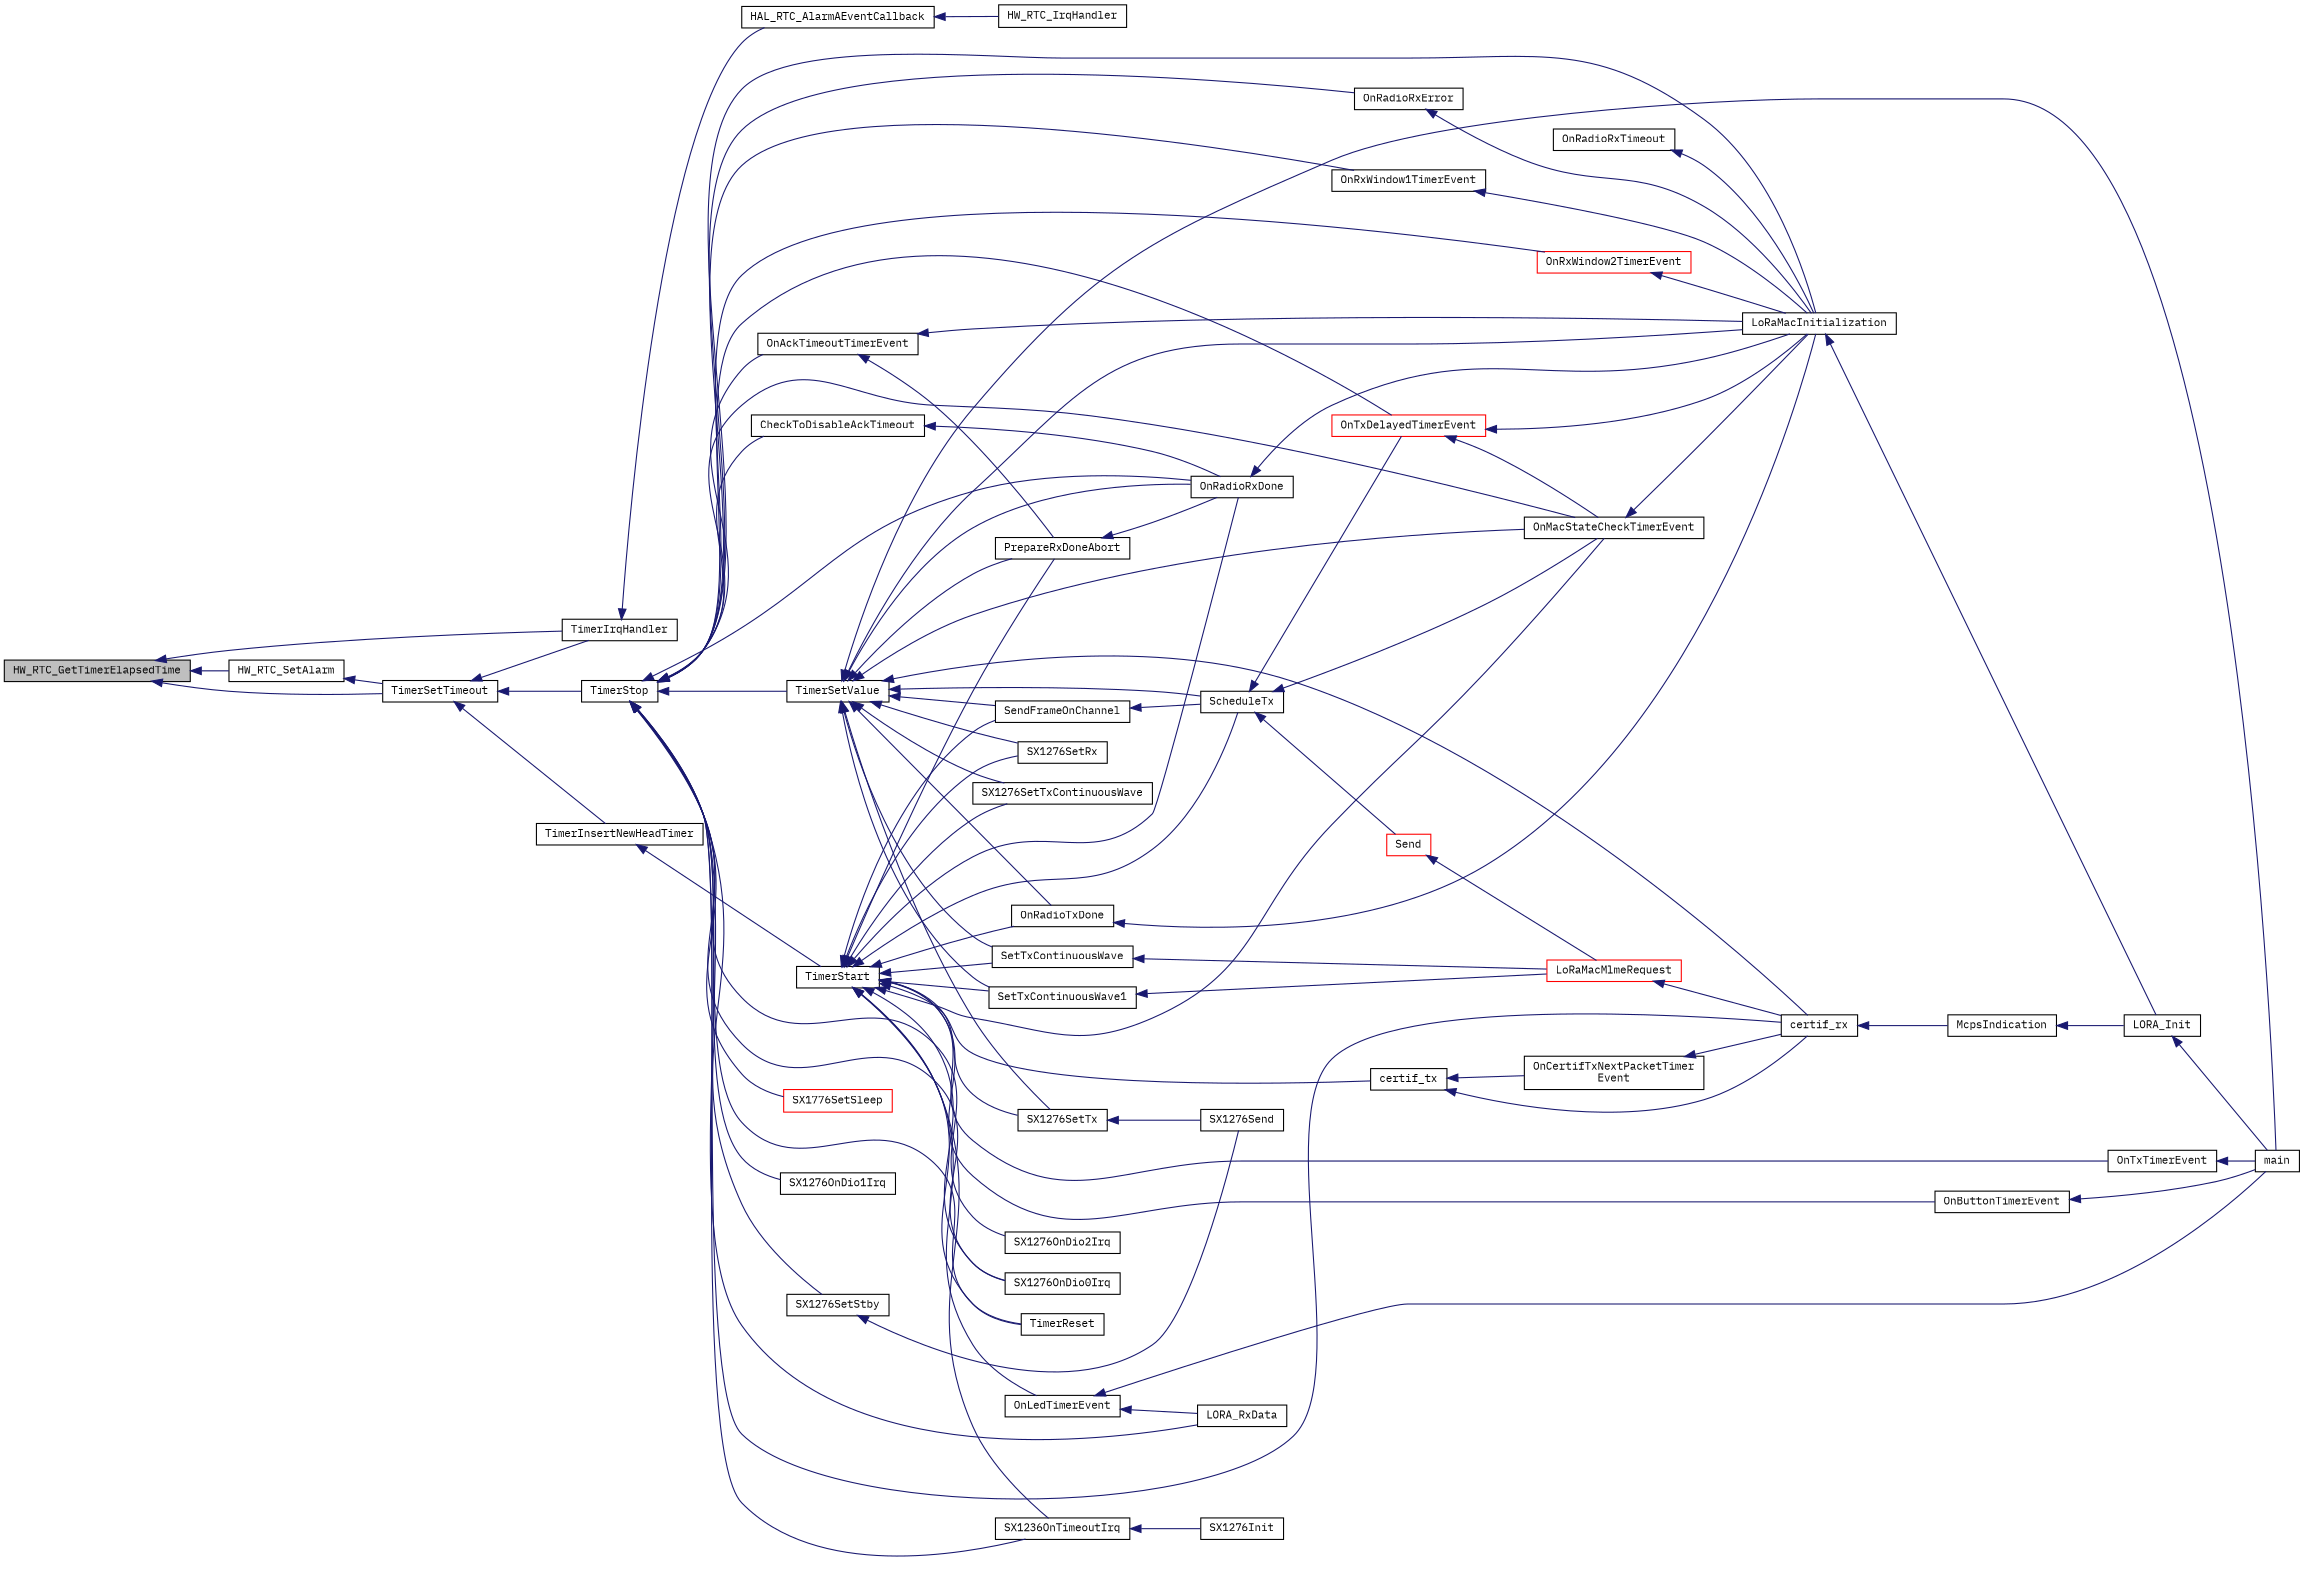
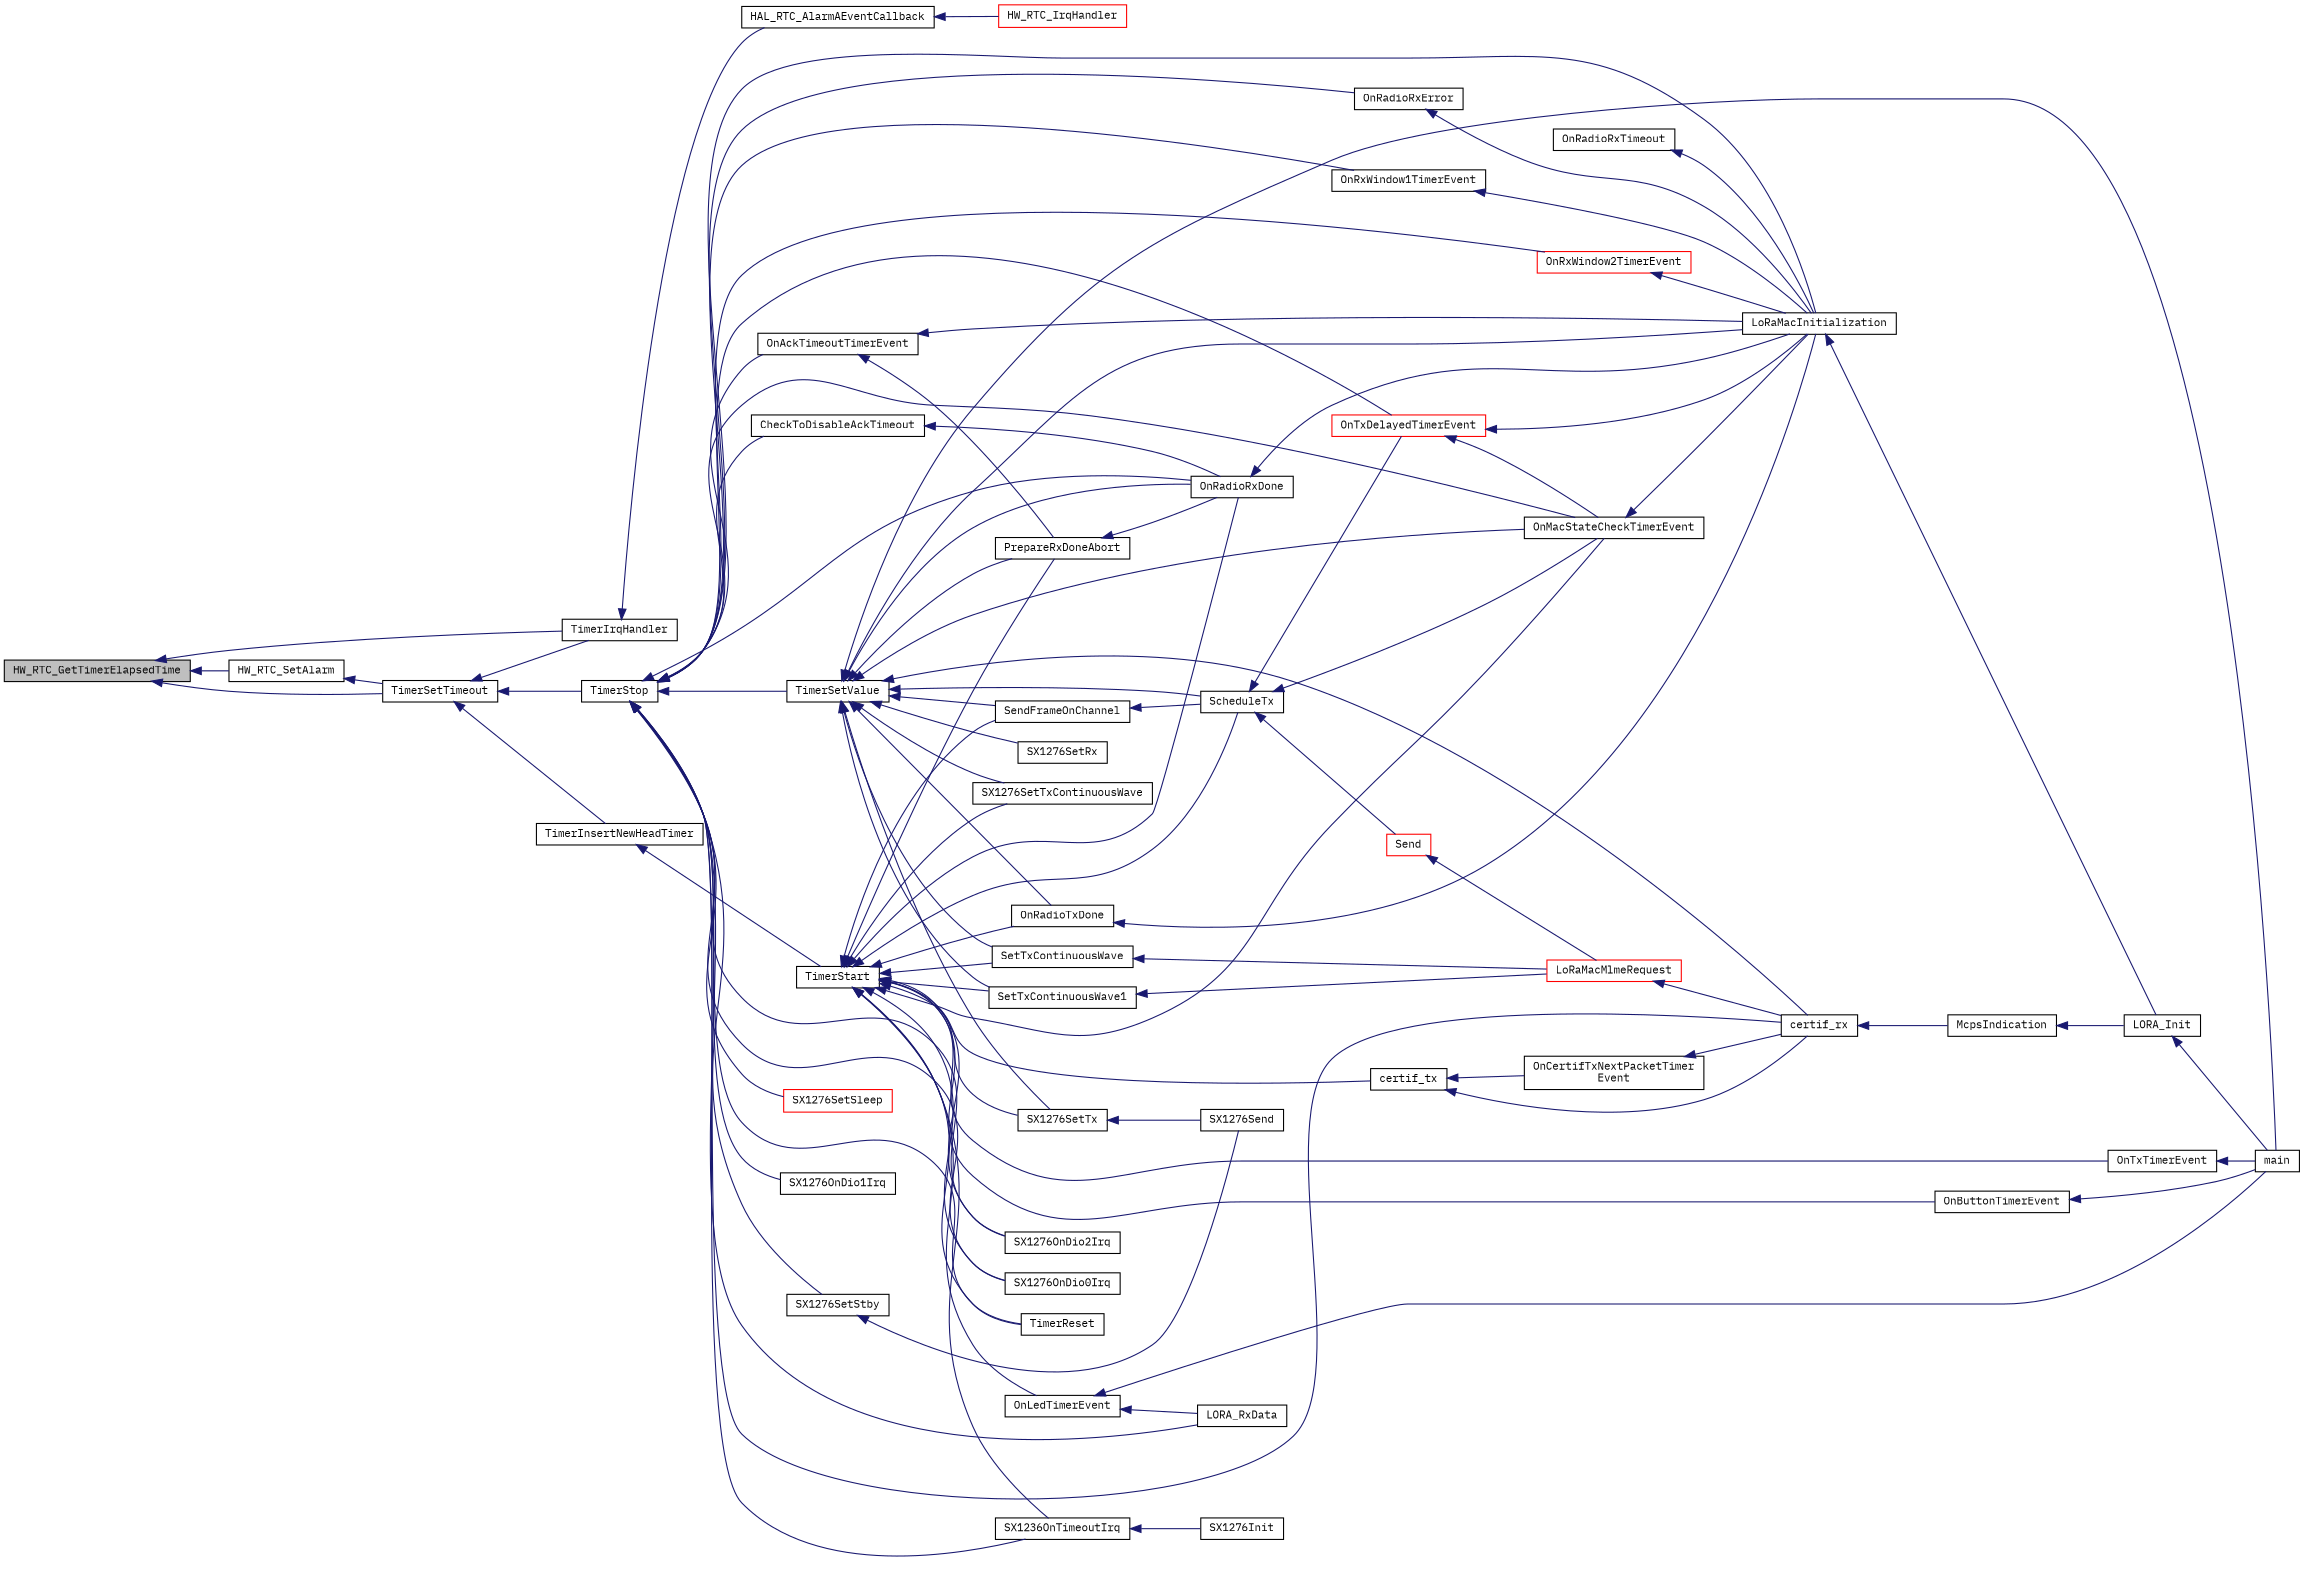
(1063, 16) -> (1063, 16)
(911, 836) -> (955, 1104)
(838, 1101) -> (838, 1101)
